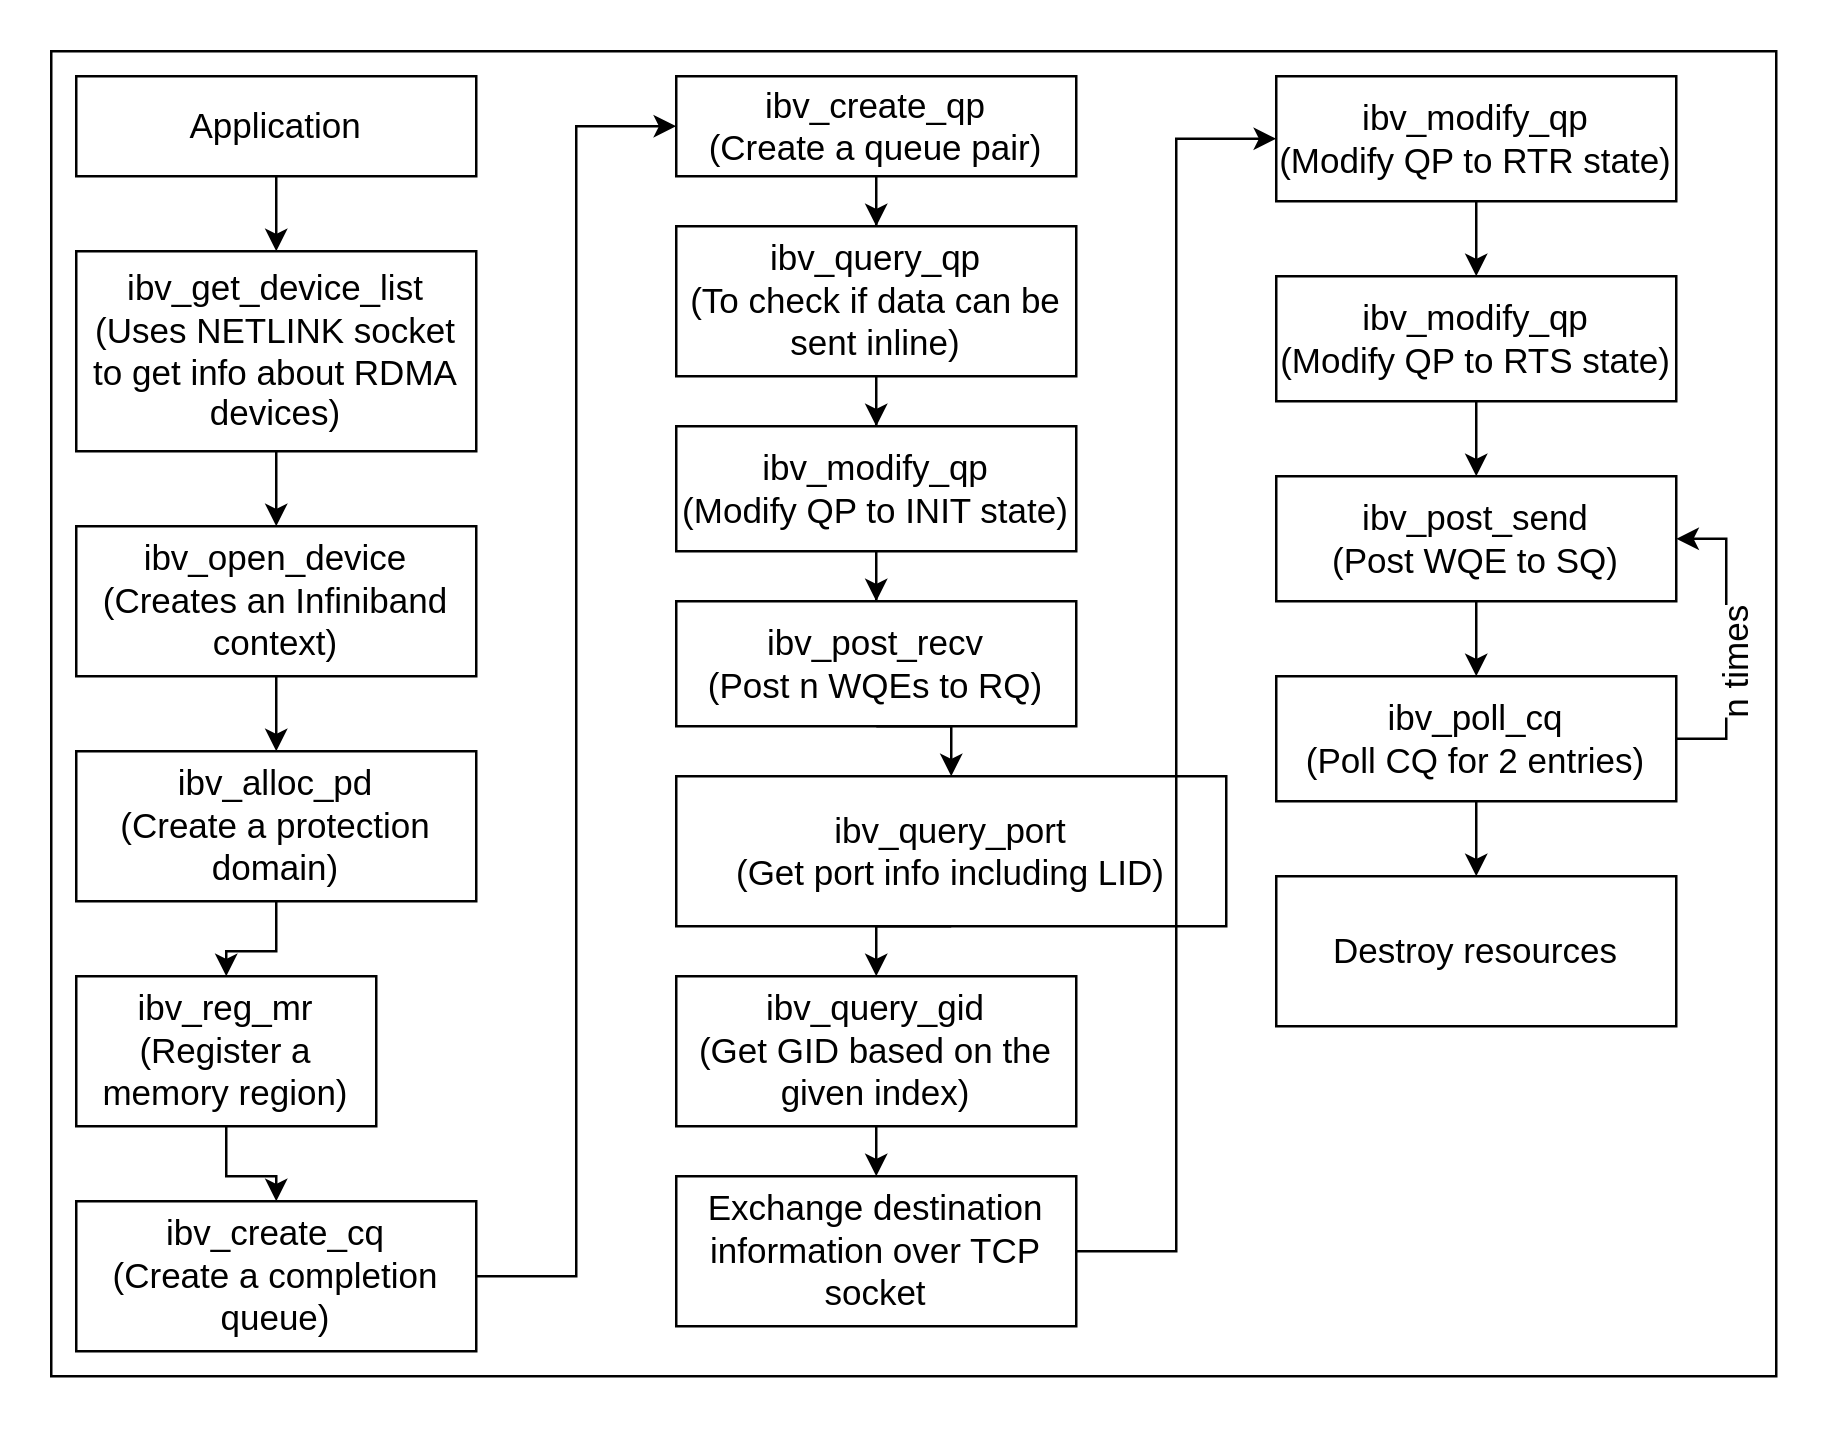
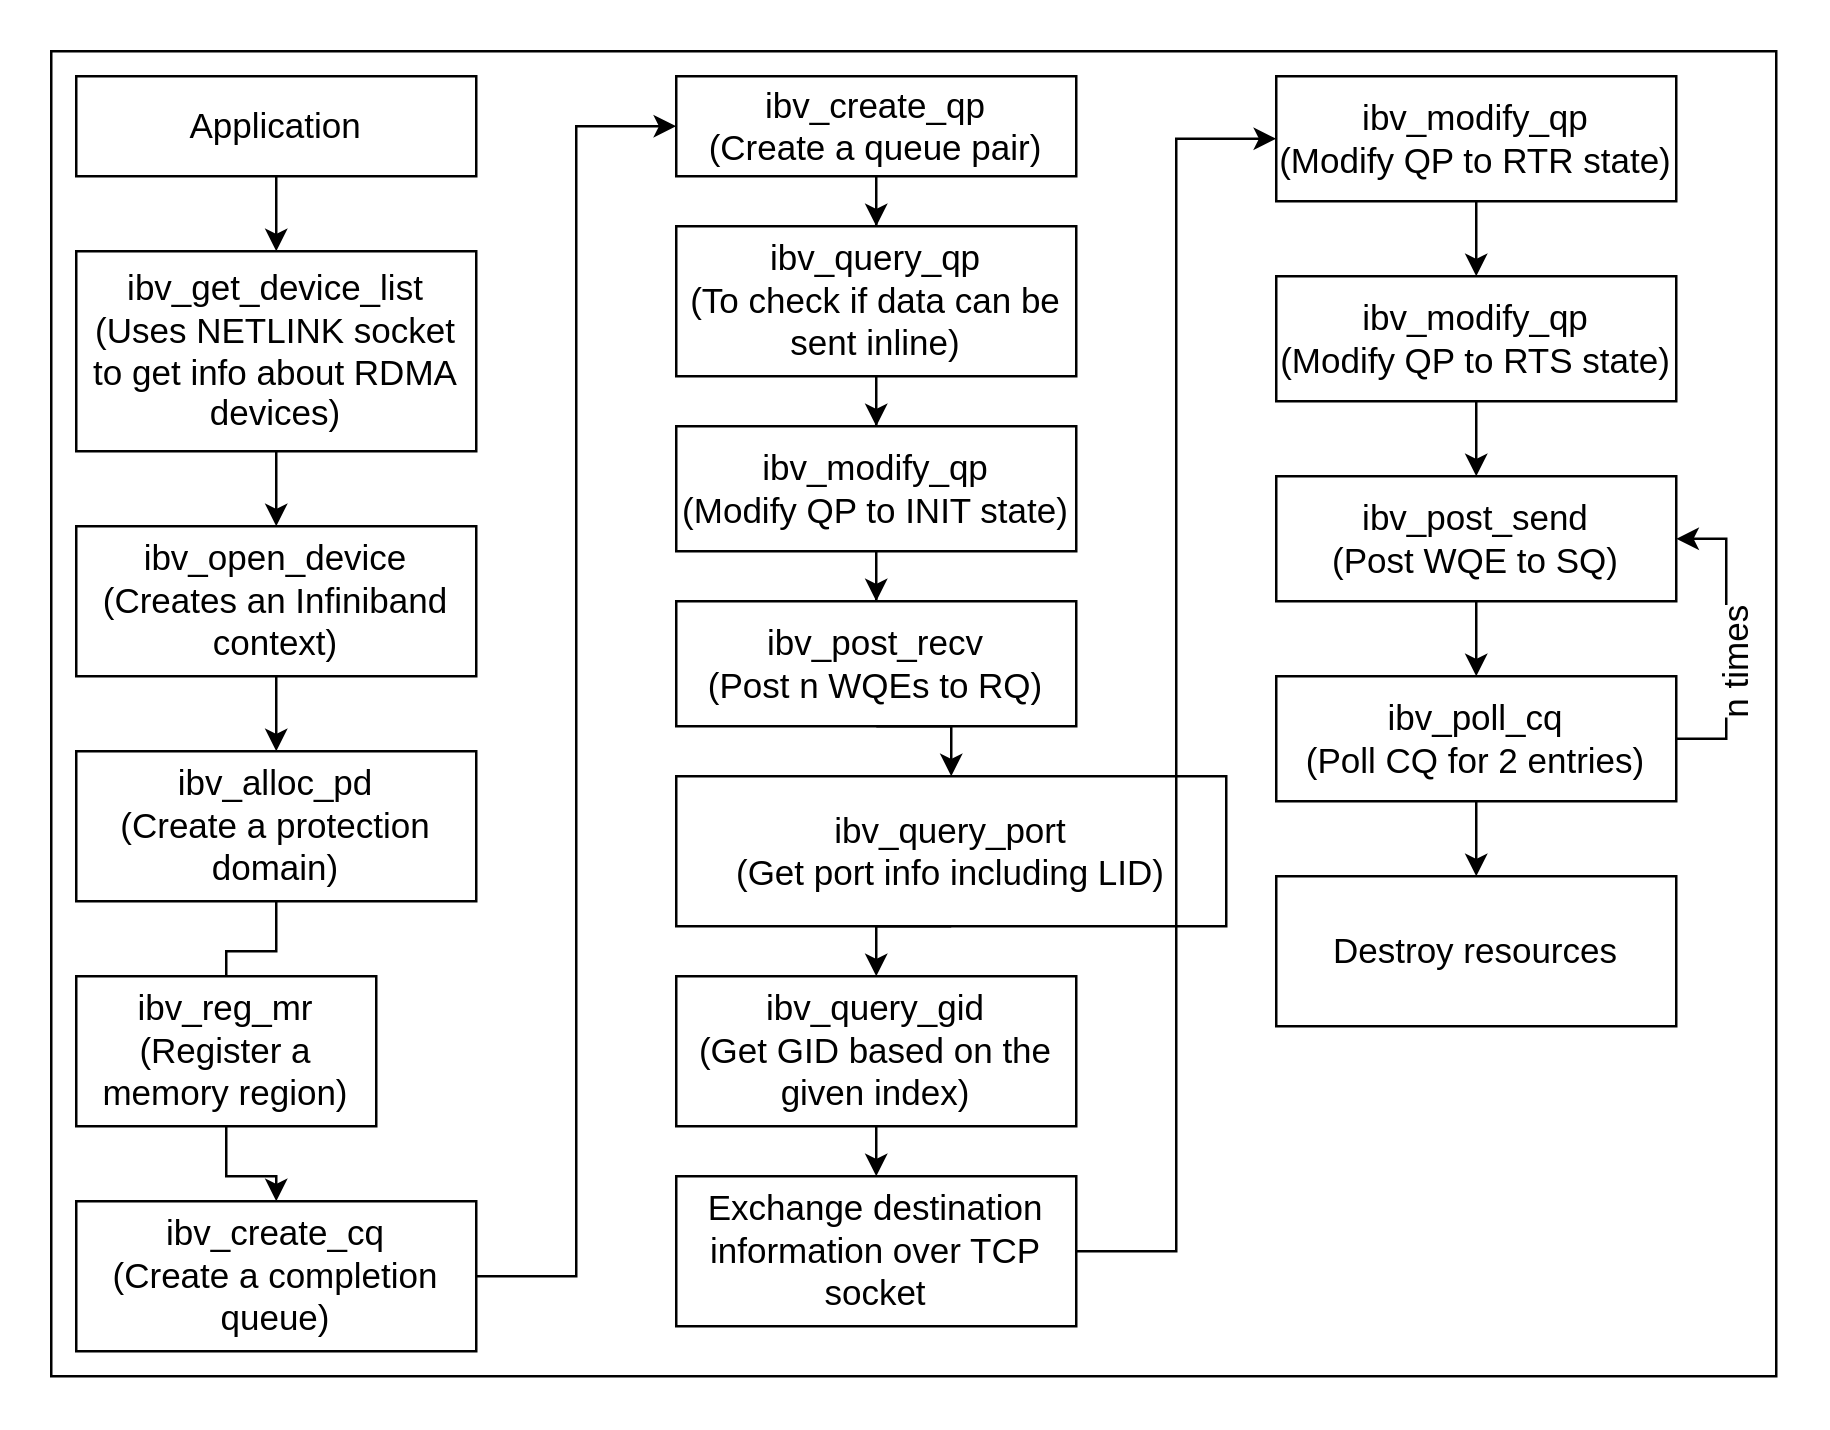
(226, 958) -> (226, 965)
